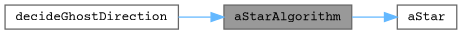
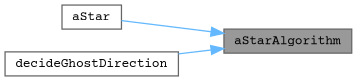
(368, 17) -> (166, 26)
